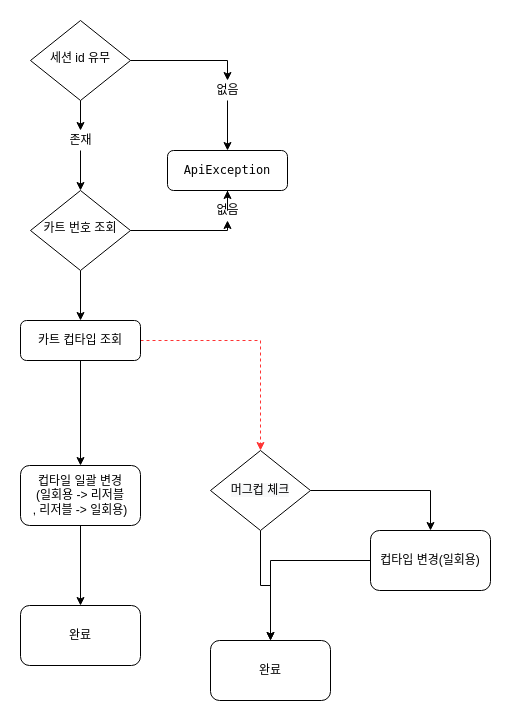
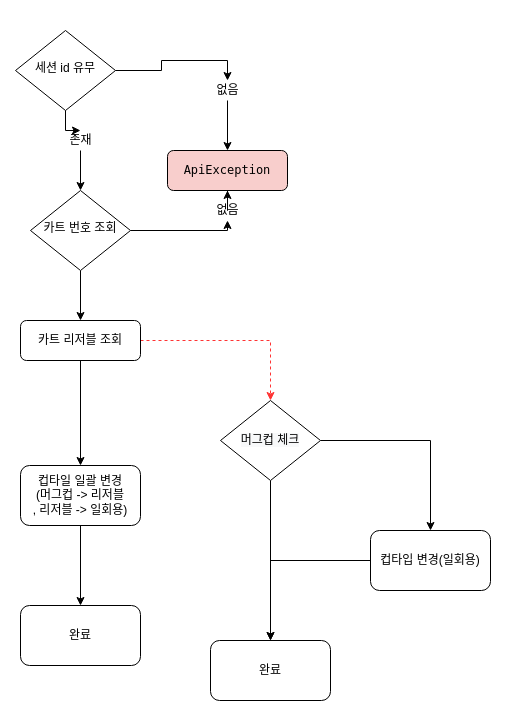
(81, 61) -> (66, 71)
(228, 171) -> (228, 171)
(81, 341) -> (81, 341)
(261, 491) -> (271, 441)
(81, 496) -> (81, 496)
